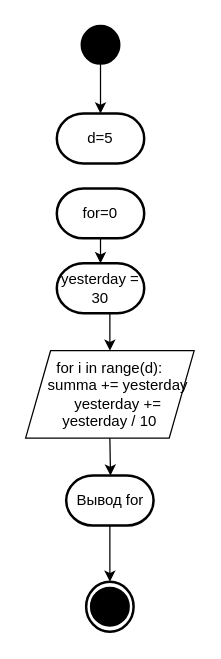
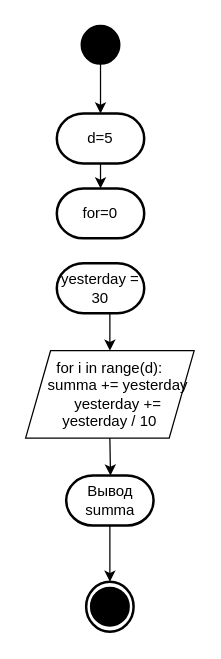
none -> (101, 172)
(101, 247) -> none
(111, 501) -> (111, 501)
